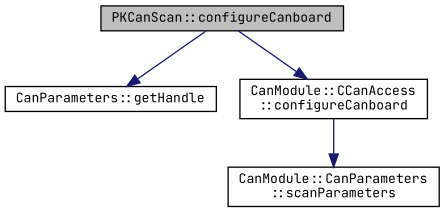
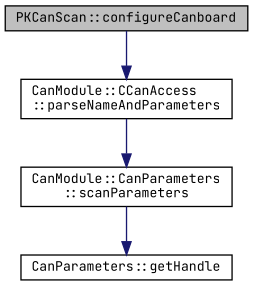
(172, 55) -> (127, 224)
(334, 99) -> (127, 99)
